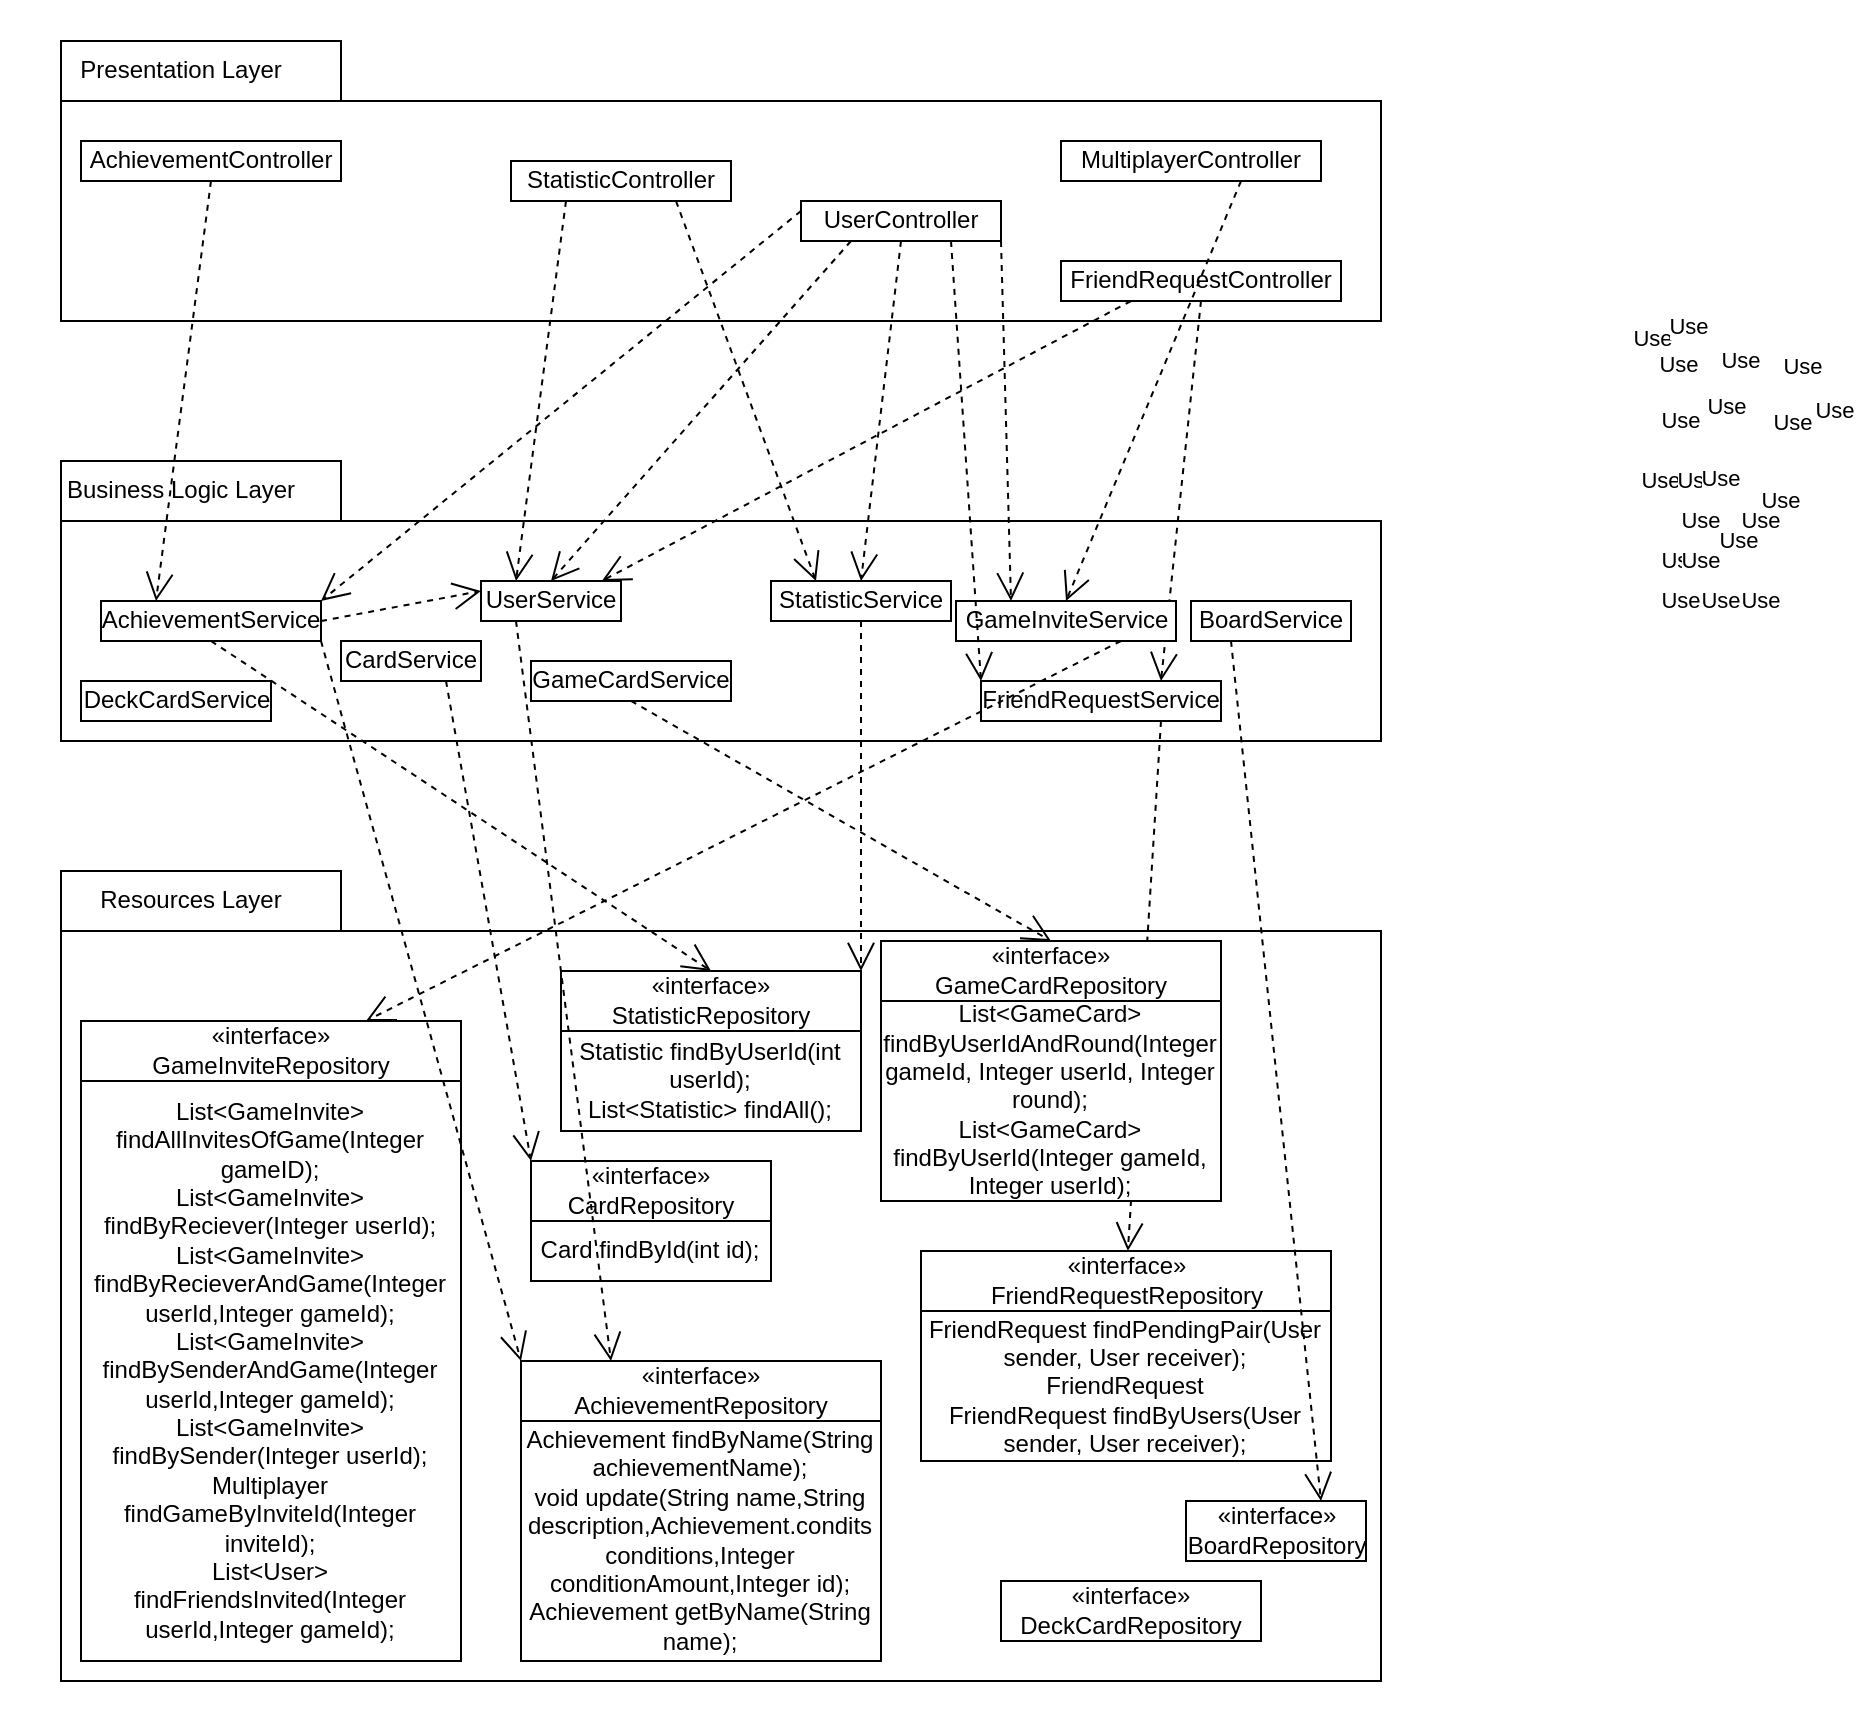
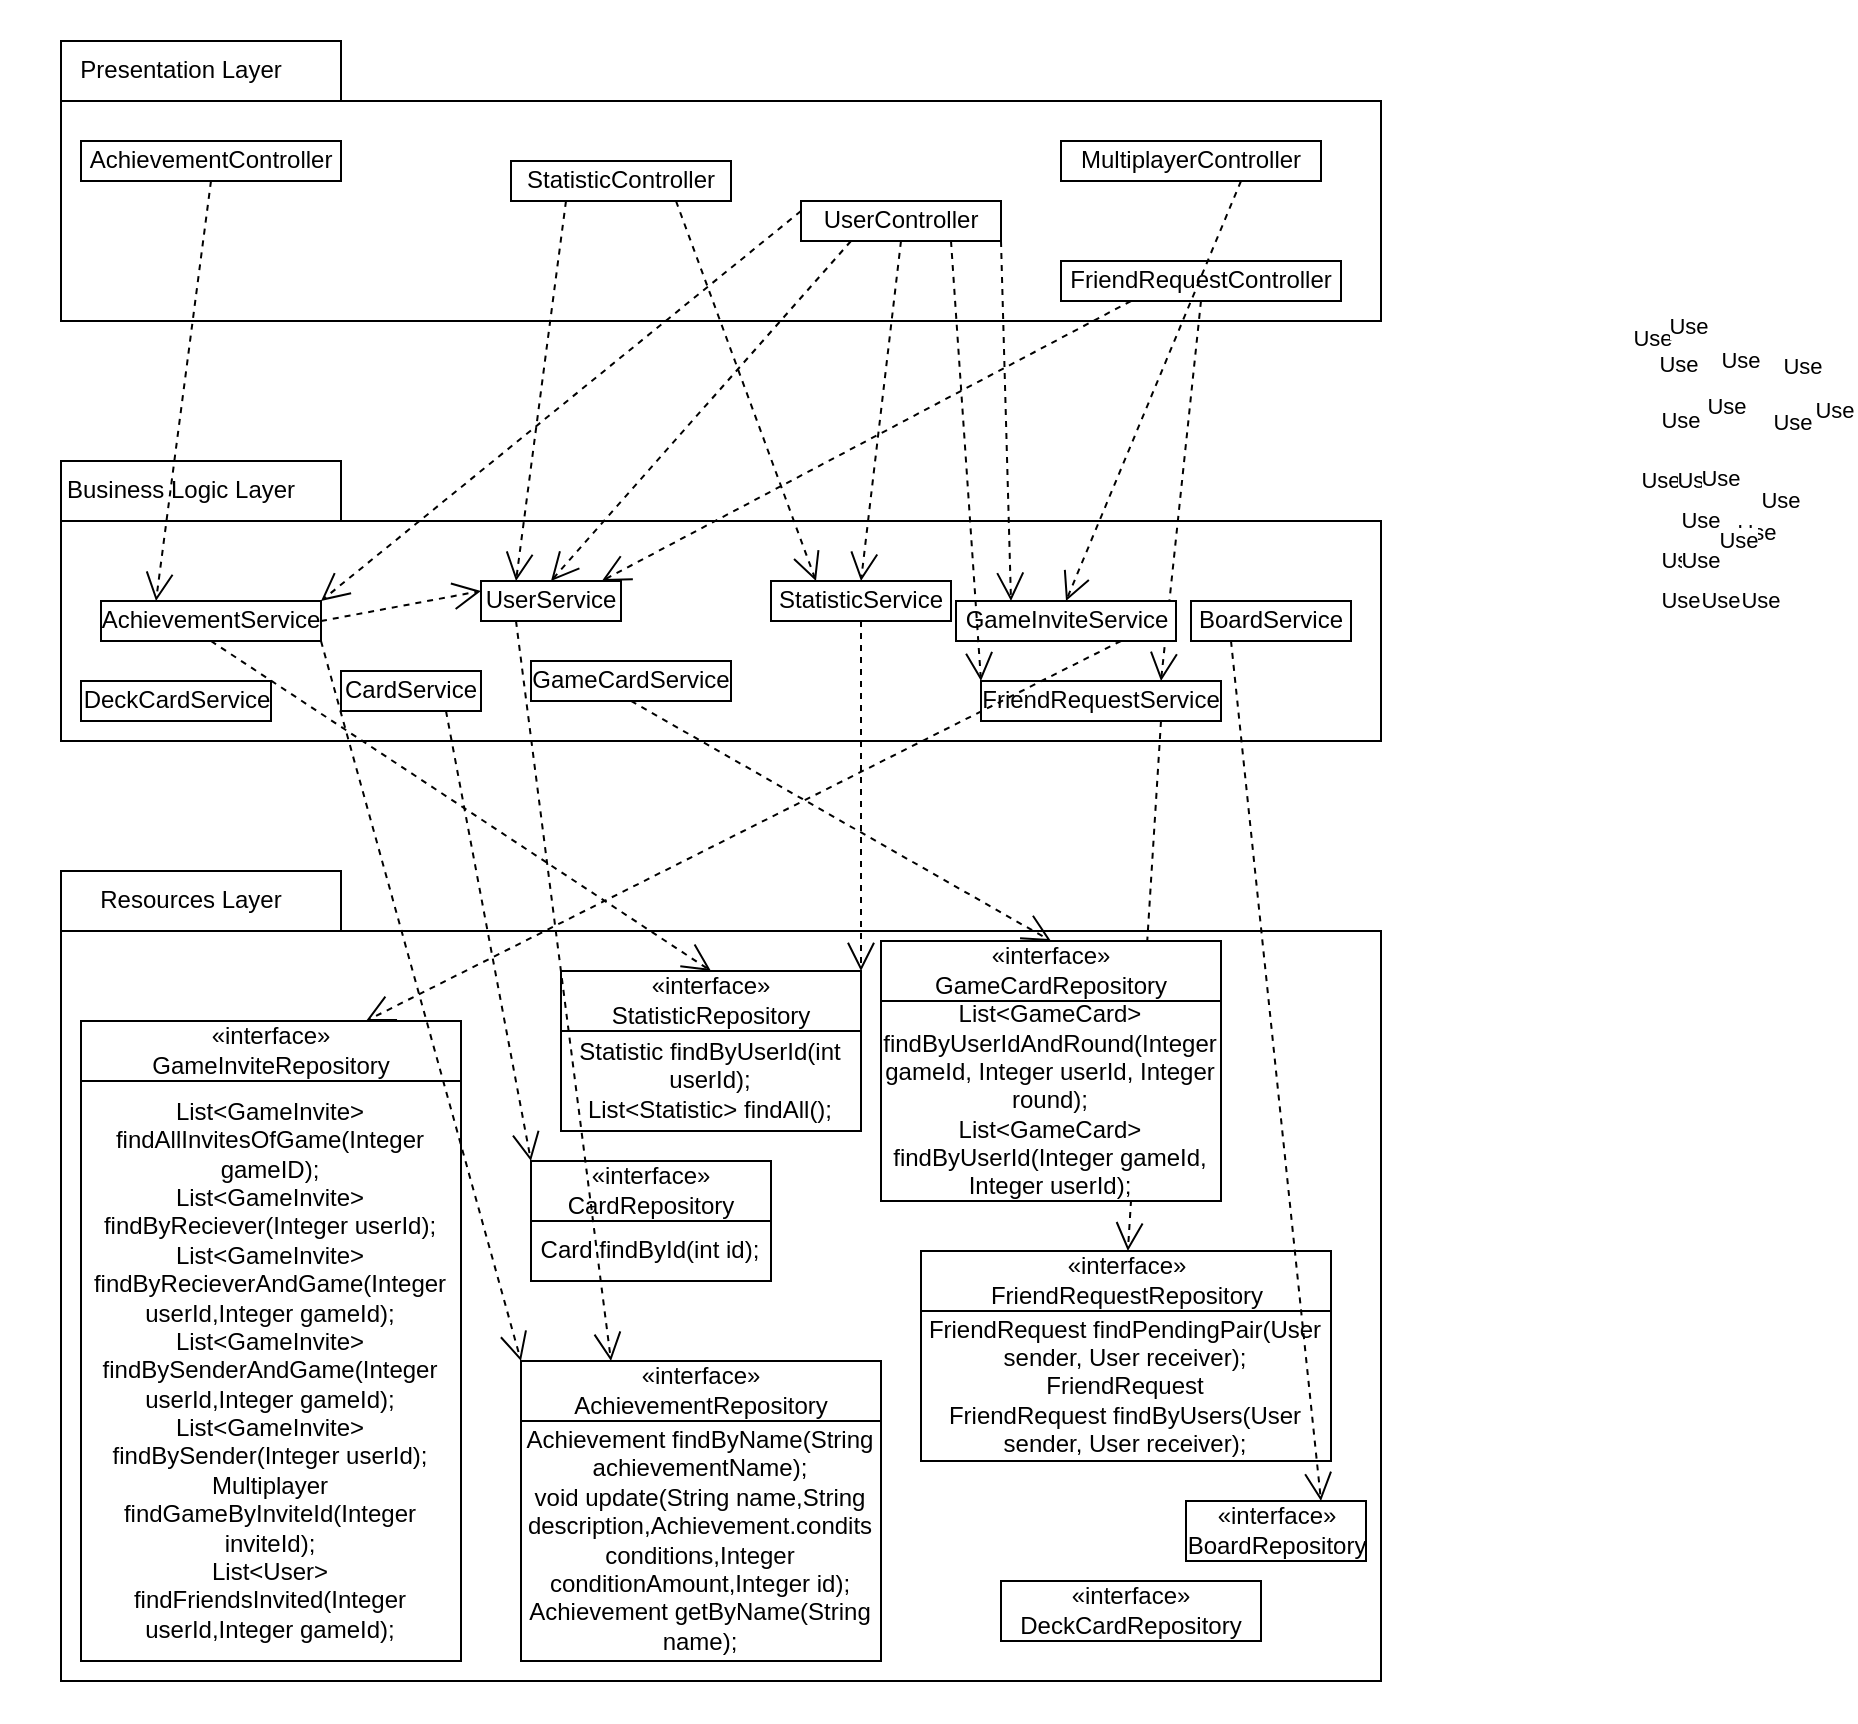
(411, 661) -> (411, 691)
